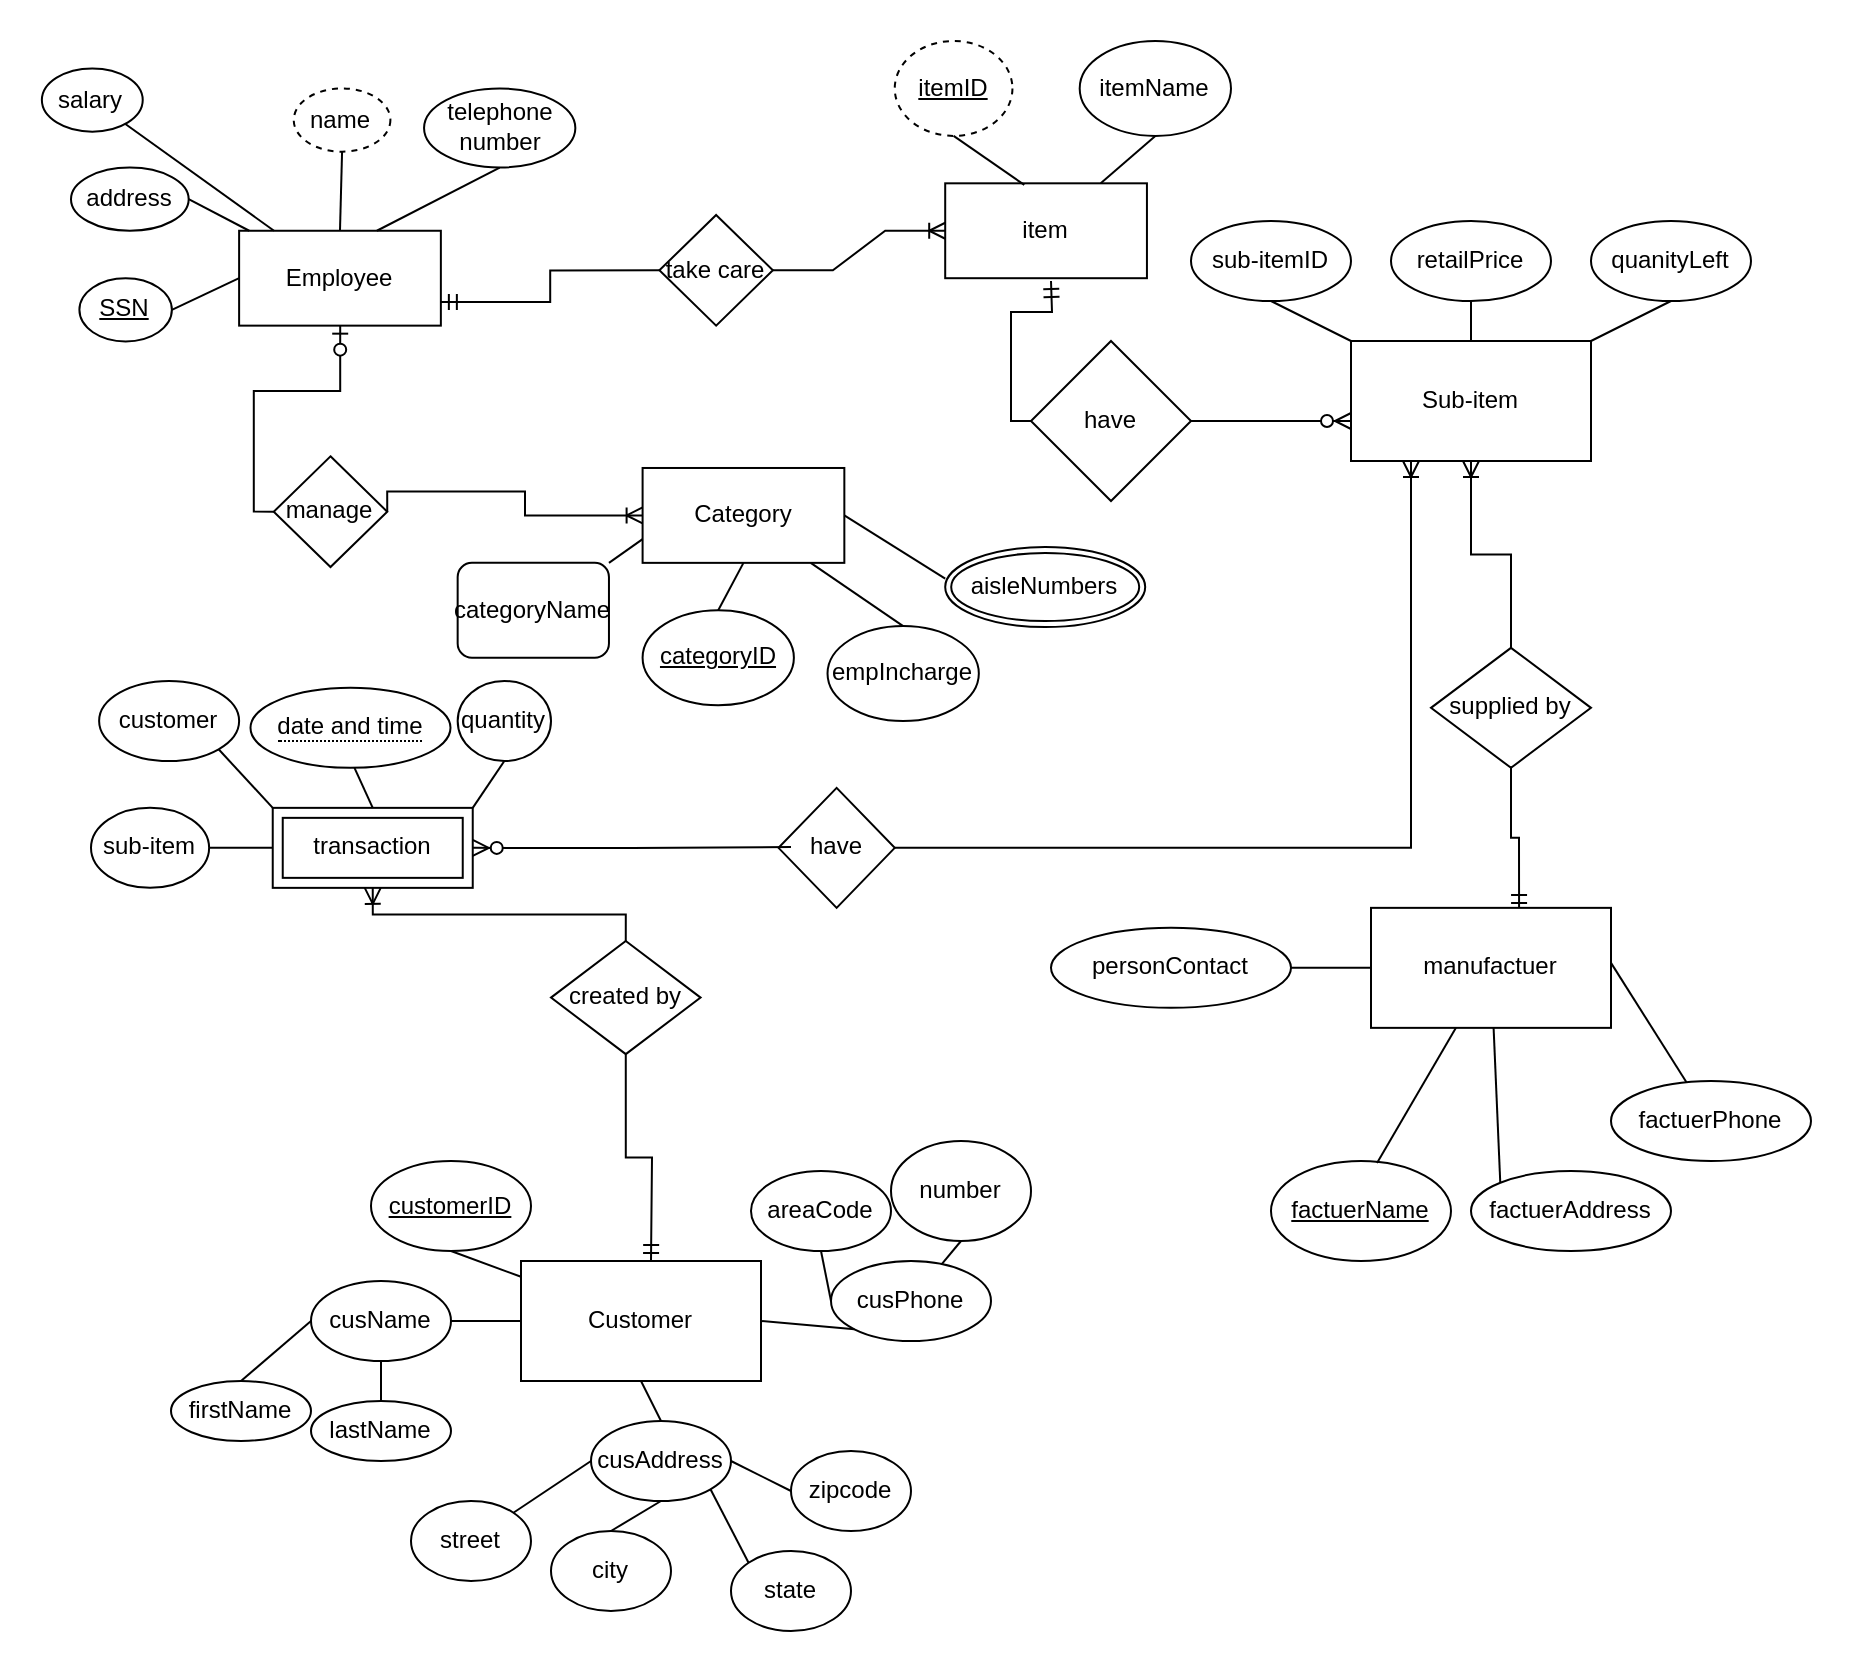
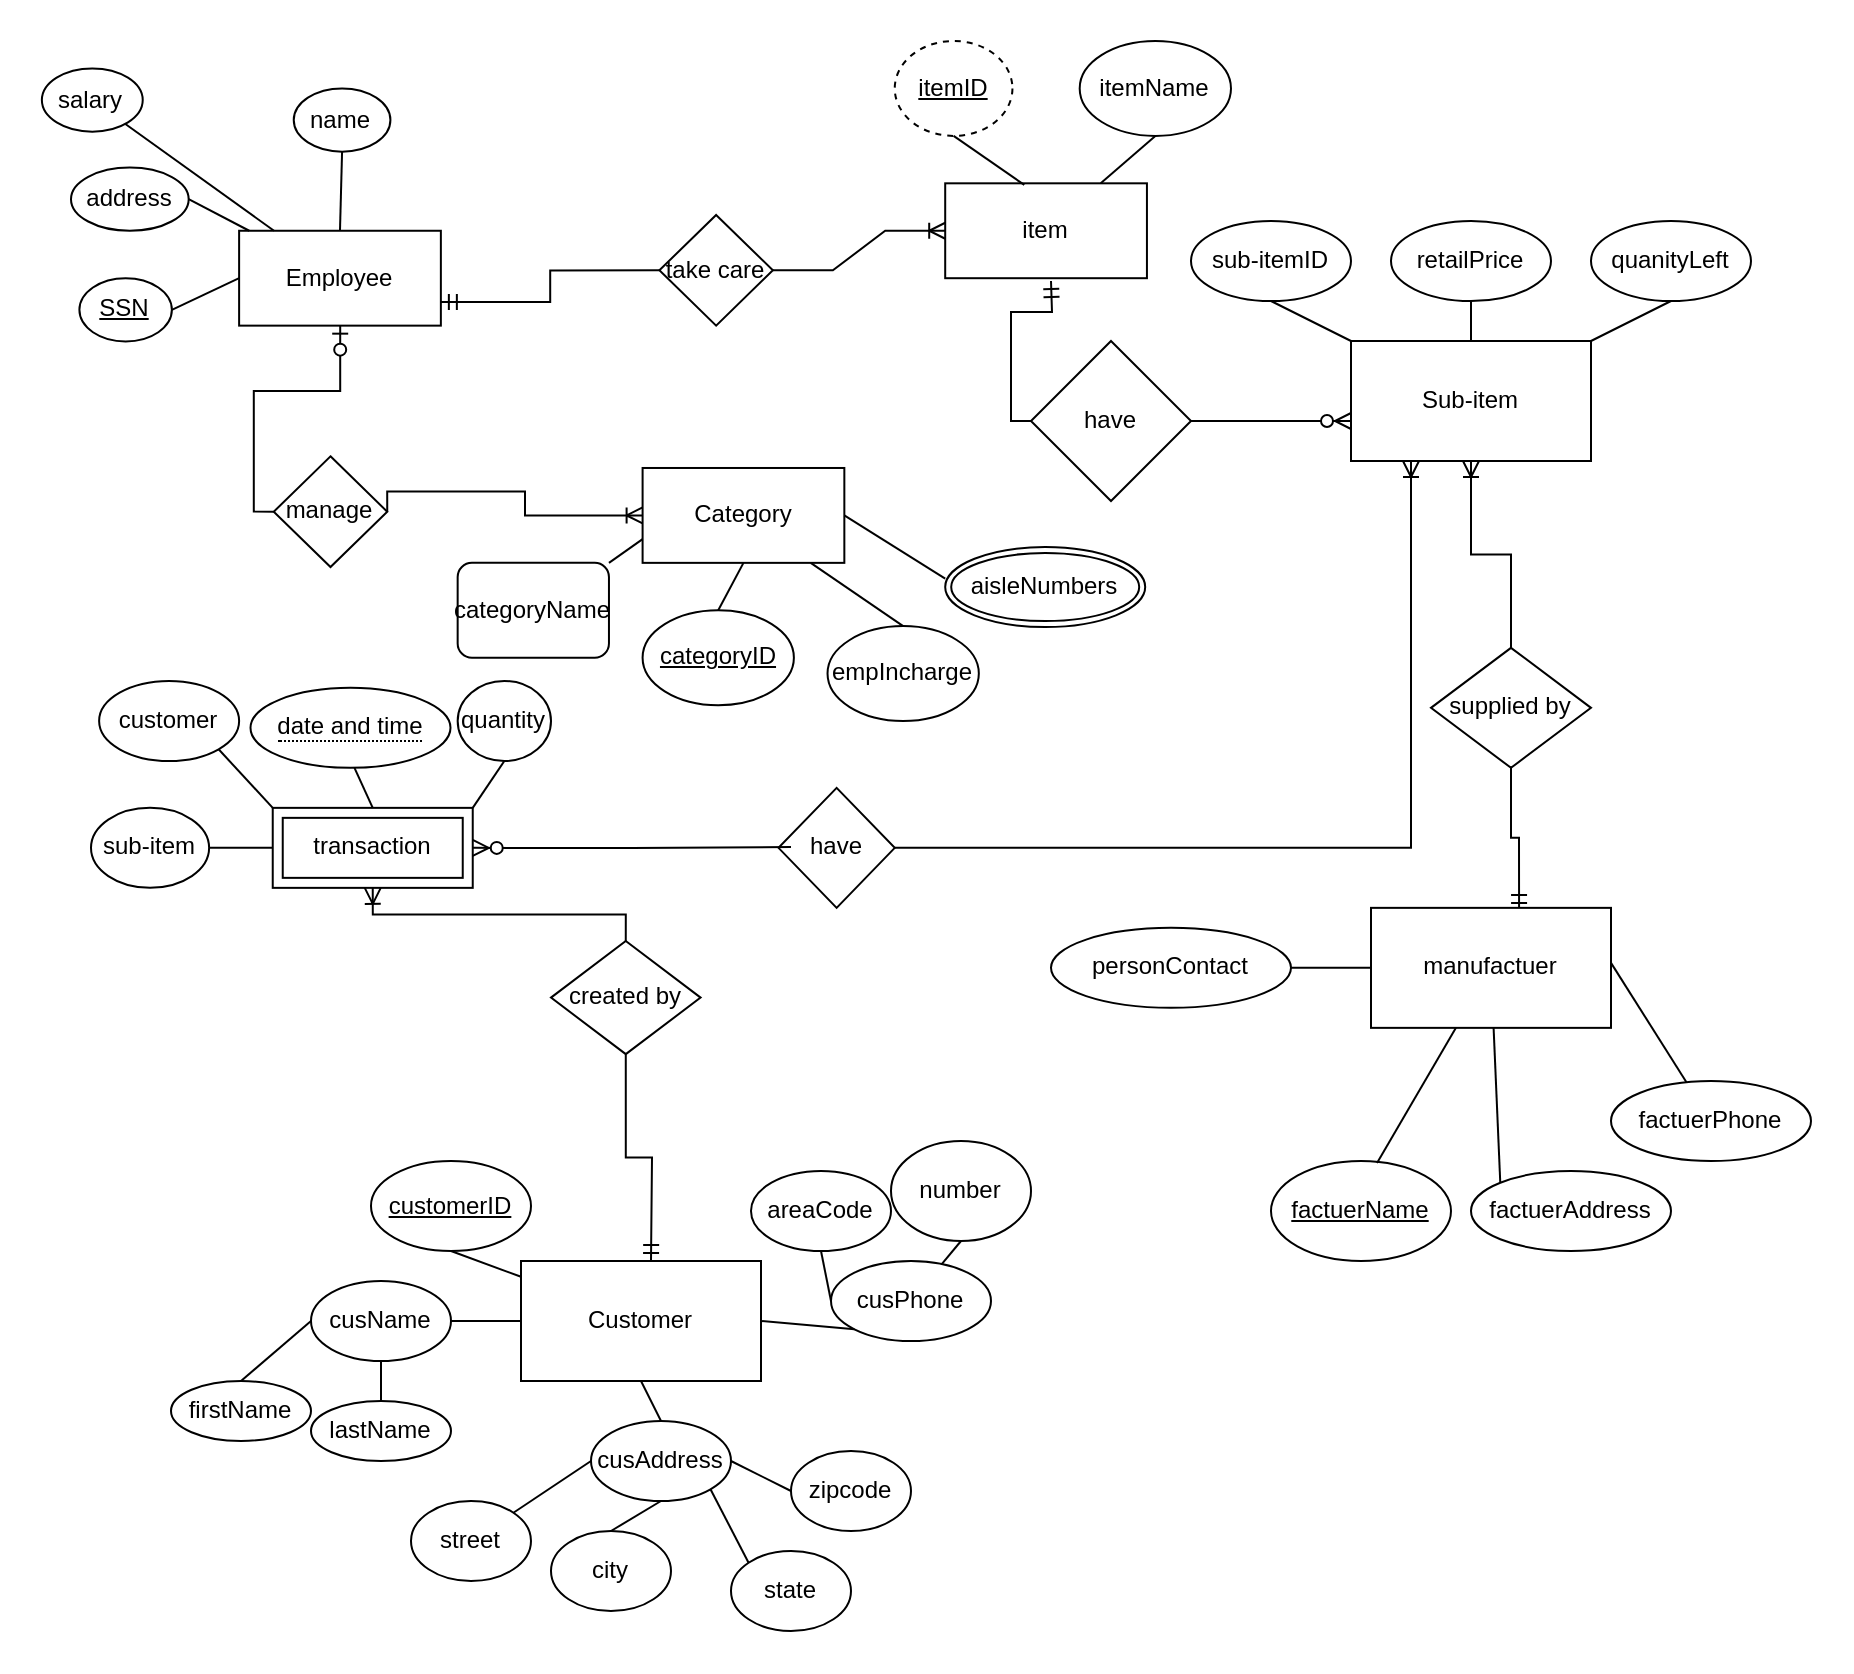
(342, 120) -> (342, 120)
(500, 128) -> none
(438, 199) -> none
